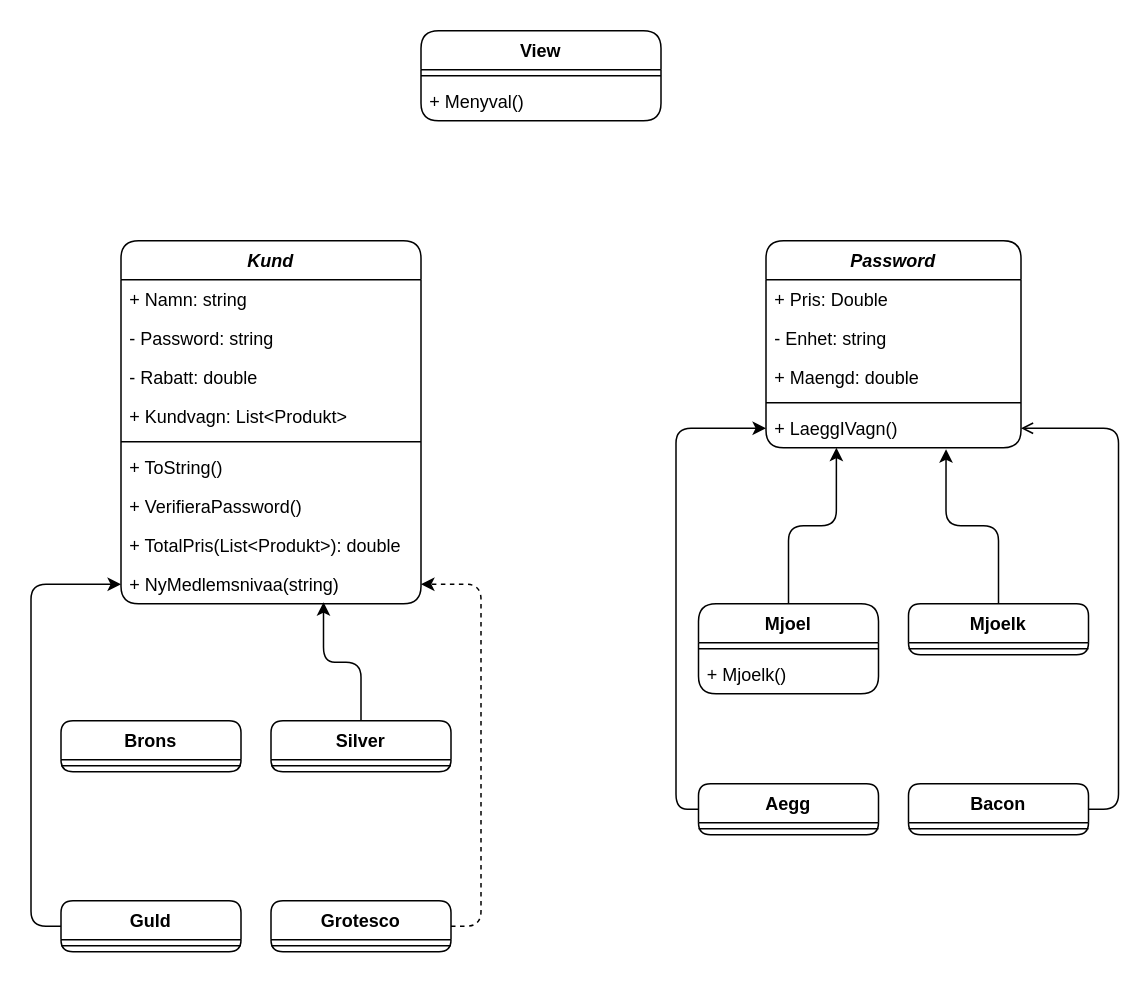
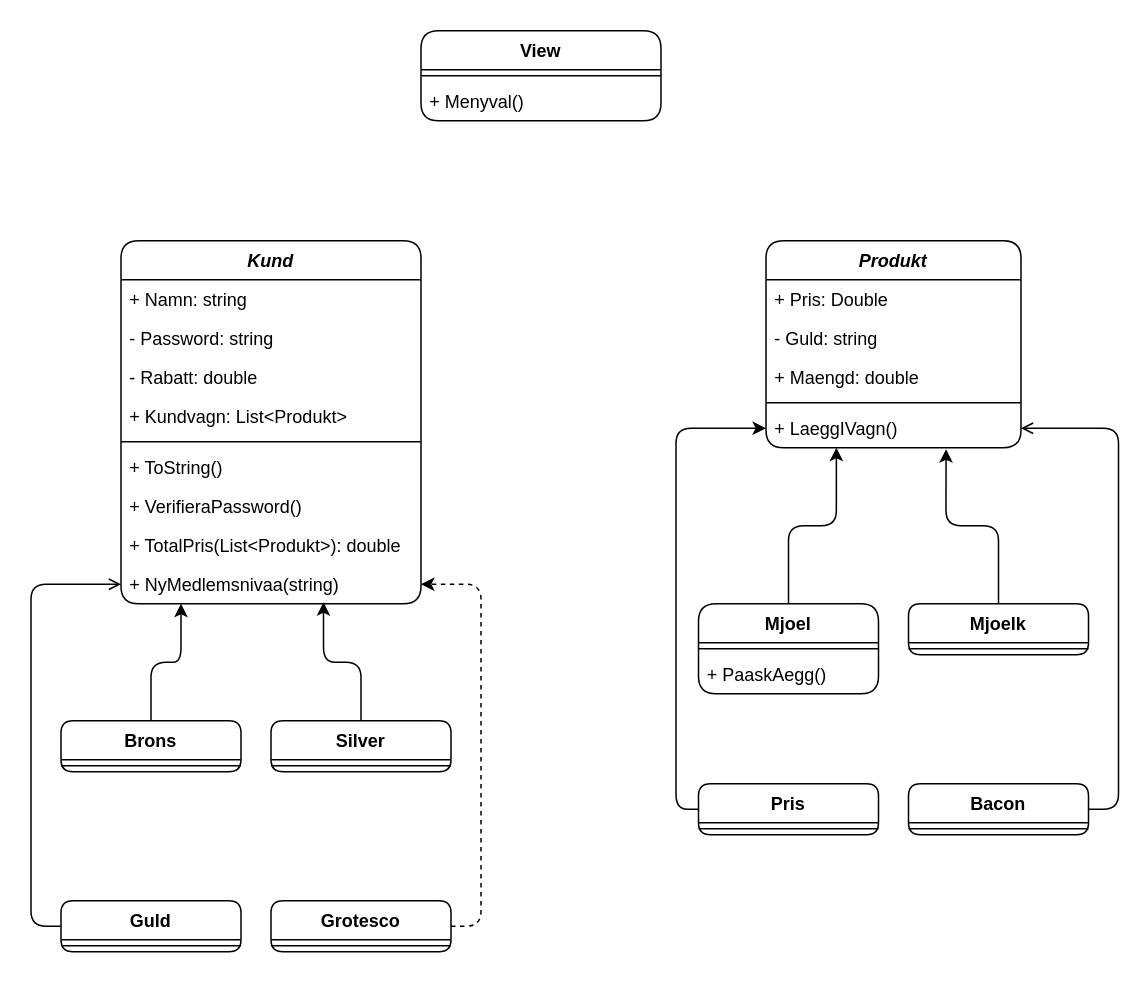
(893, 261) -> (893, 261)
(840, 339) -> (833, 339)
(109, 584) -> (112, 584)
none -> (159, 663)
(752, 675) -> (770, 675)
(788, 804) -> (788, 804)
